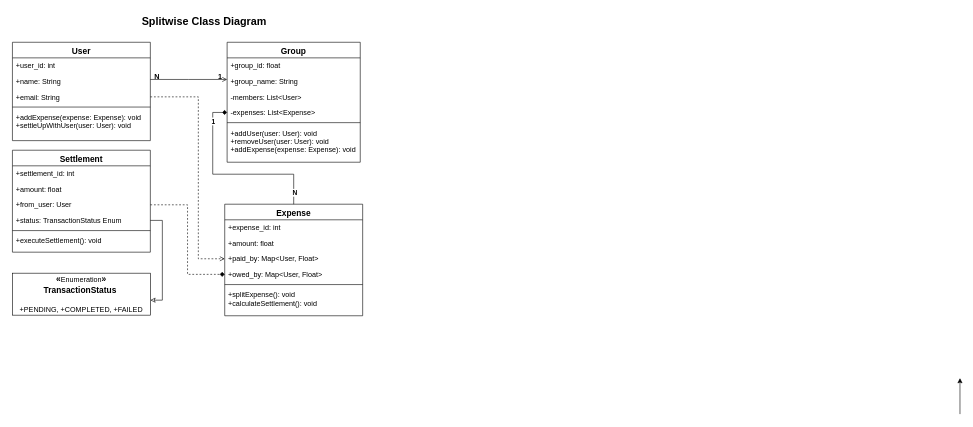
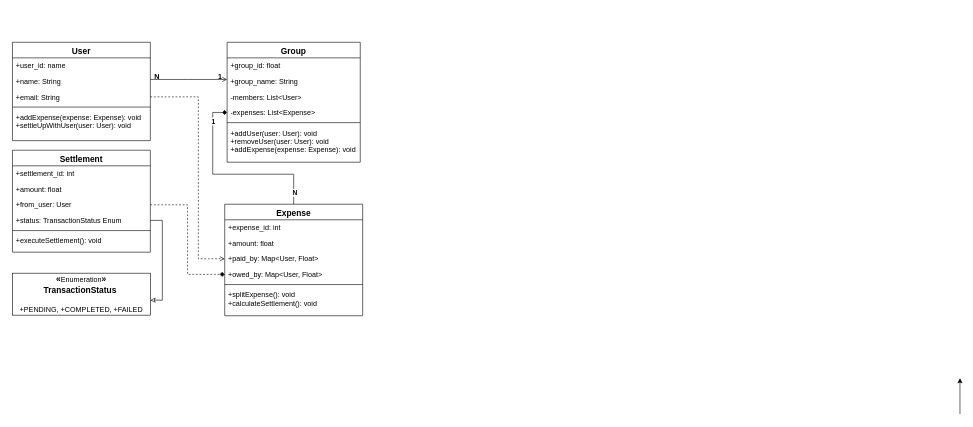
(204, 21) -> none
(38, 66) -> (41, 66)
